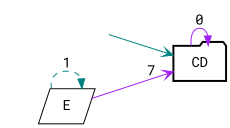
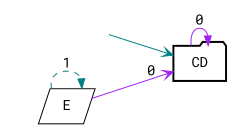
(151, 72) -> (151, 72)
